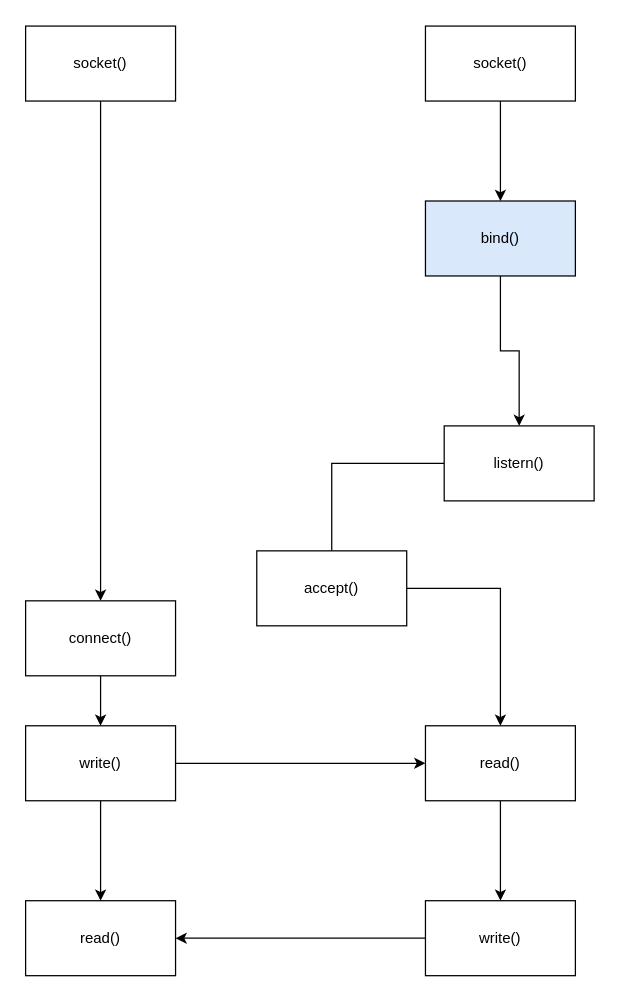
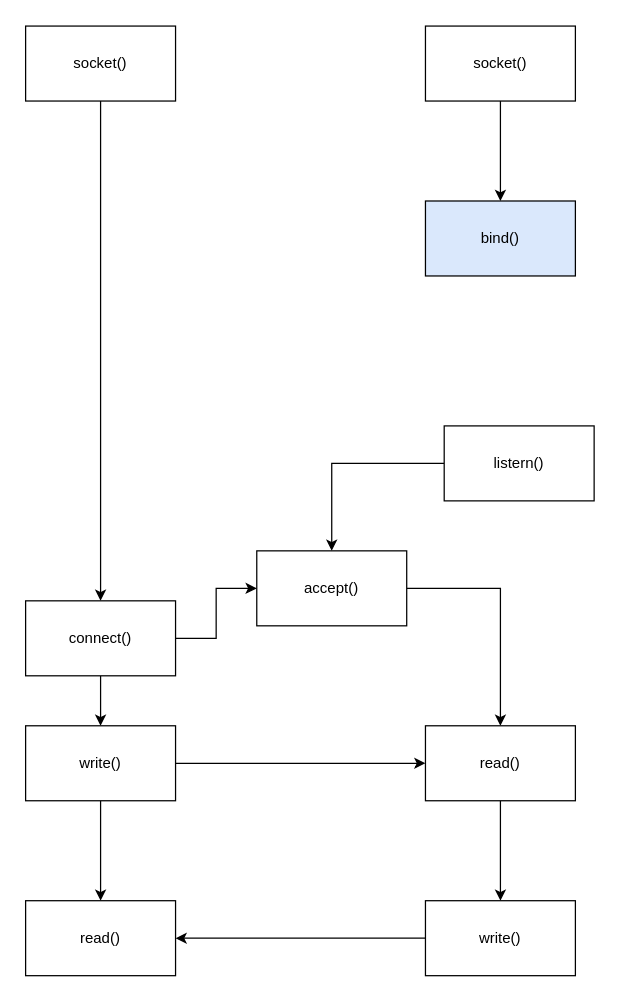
(506, 351) -> none
(332, 544) -> (332, 541)
none -> (216, 617)
